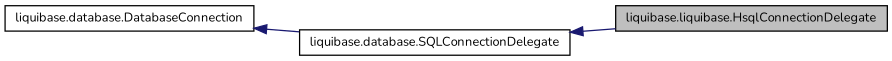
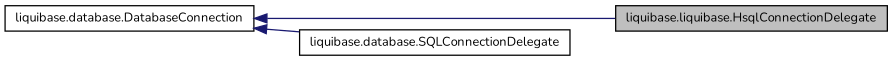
(599, 30) -> (441, 18)
